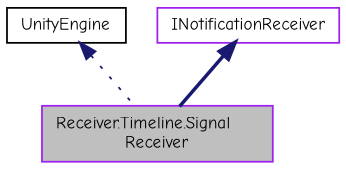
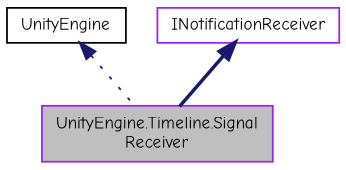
(157, 134) -> (157, 134)
